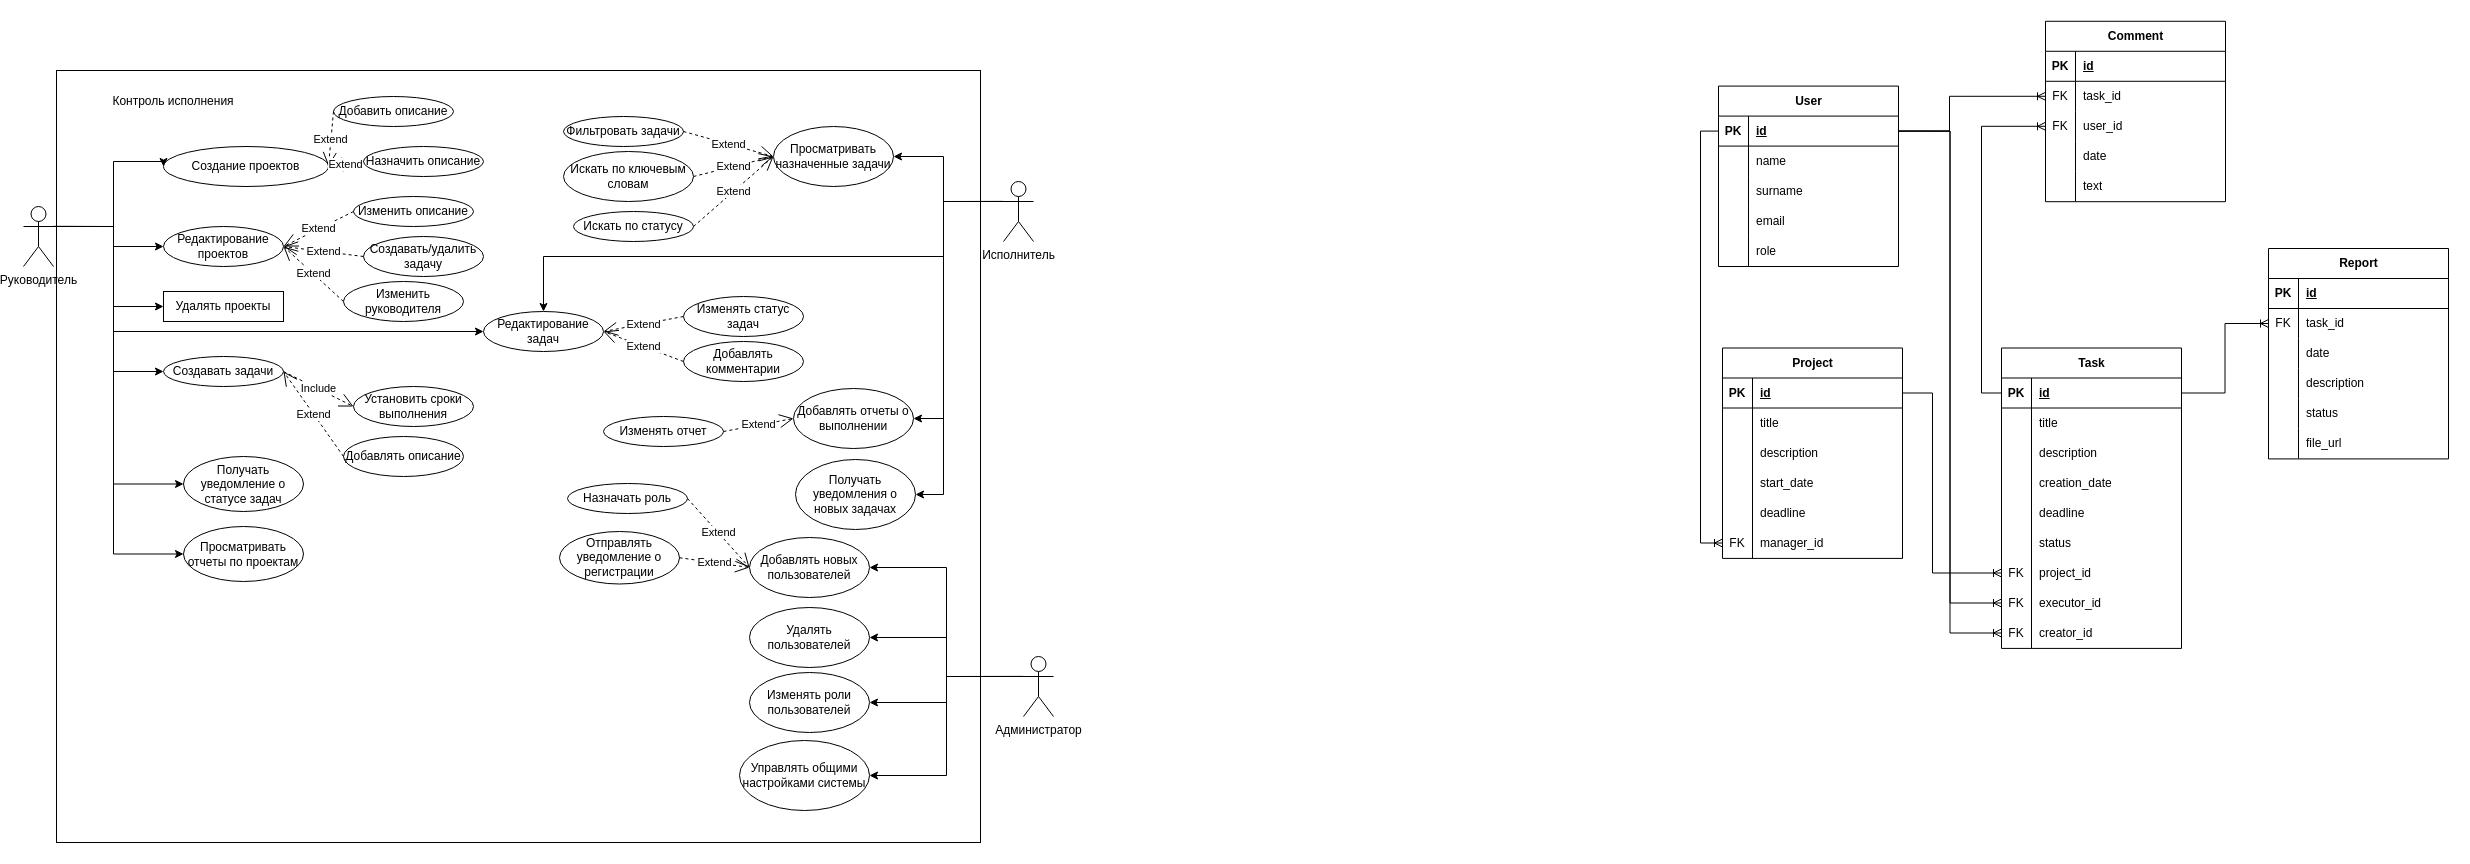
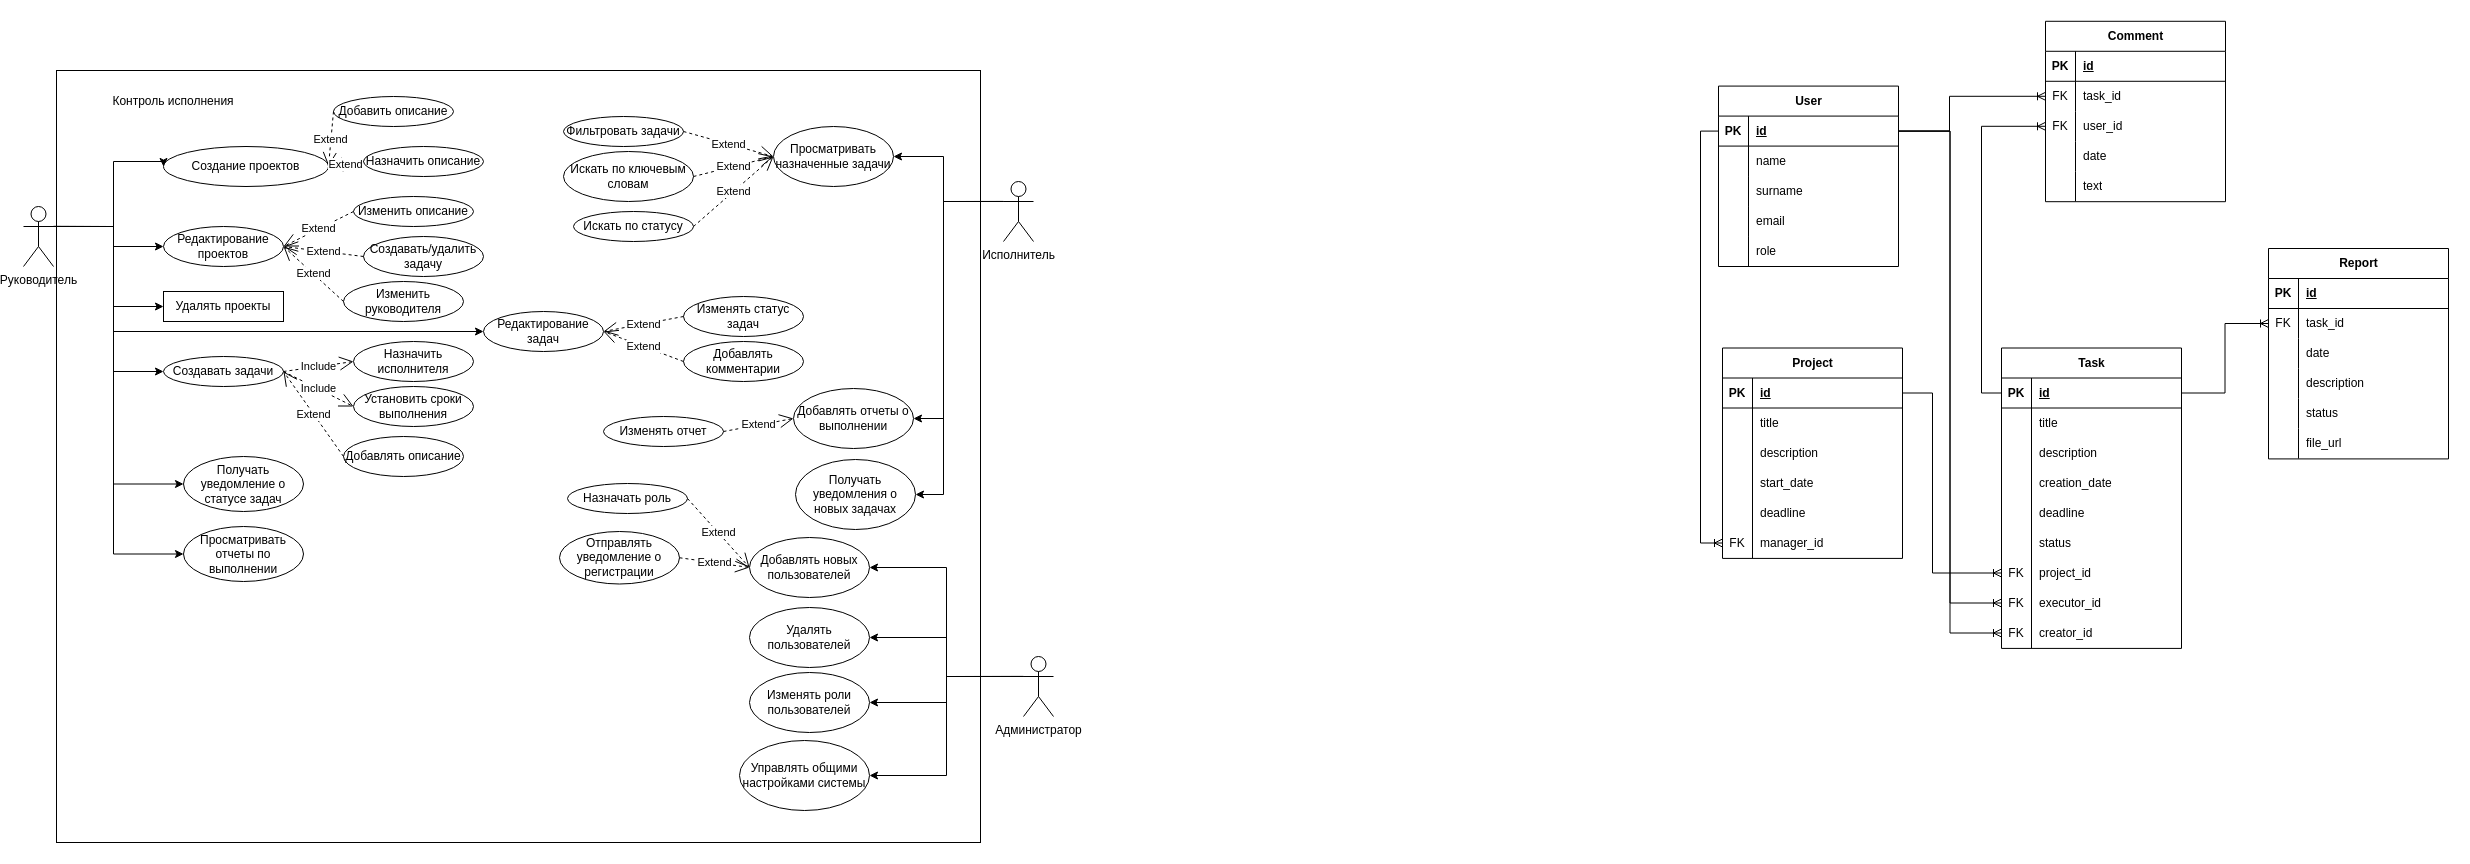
(719, 257) -> none
none -> (414, 362)
none -> (318, 367)
(244, 555) -> (244, 555)
